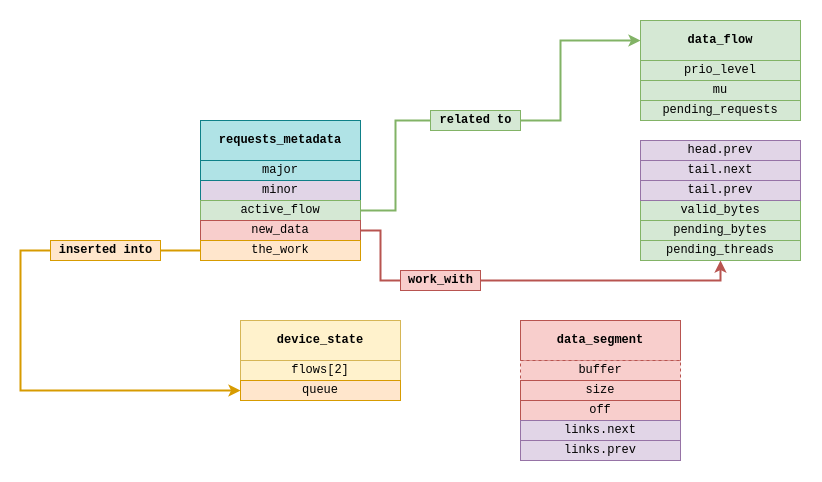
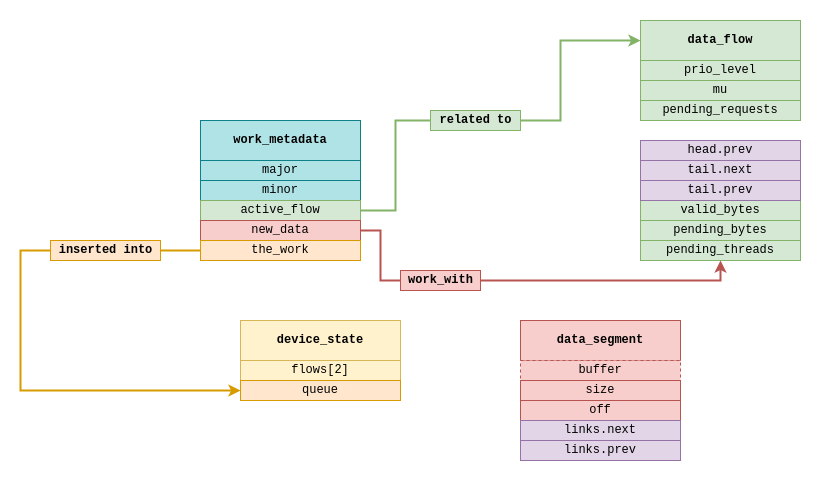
(281, 141) -> (281, 141)
(281, 191) -> (281, 191)
